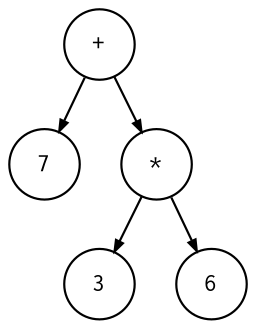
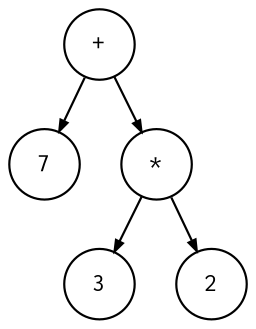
(212, 284) -> (212, 284)
